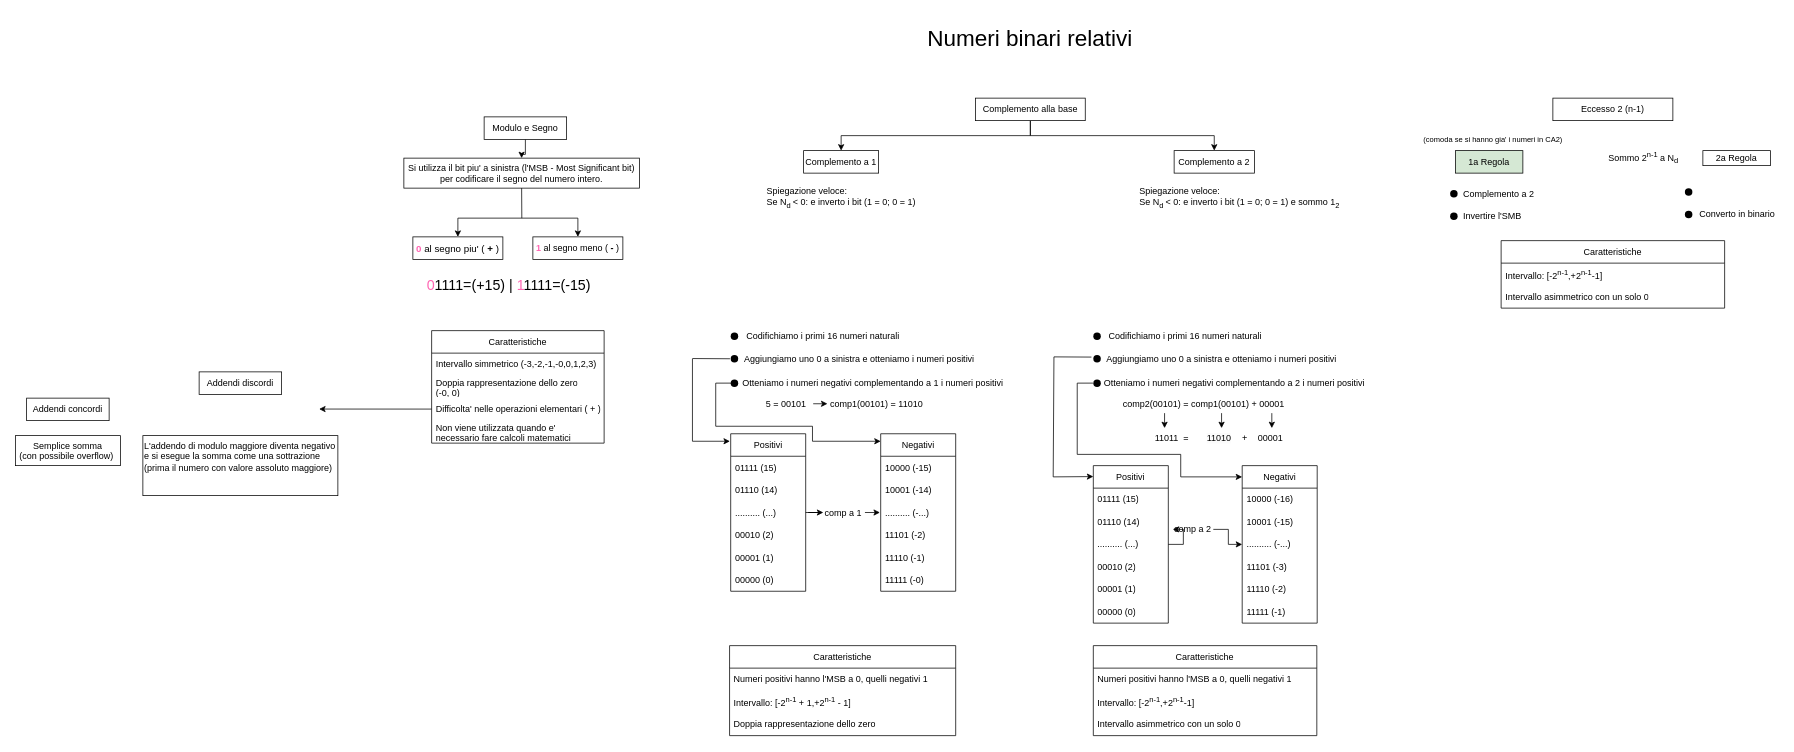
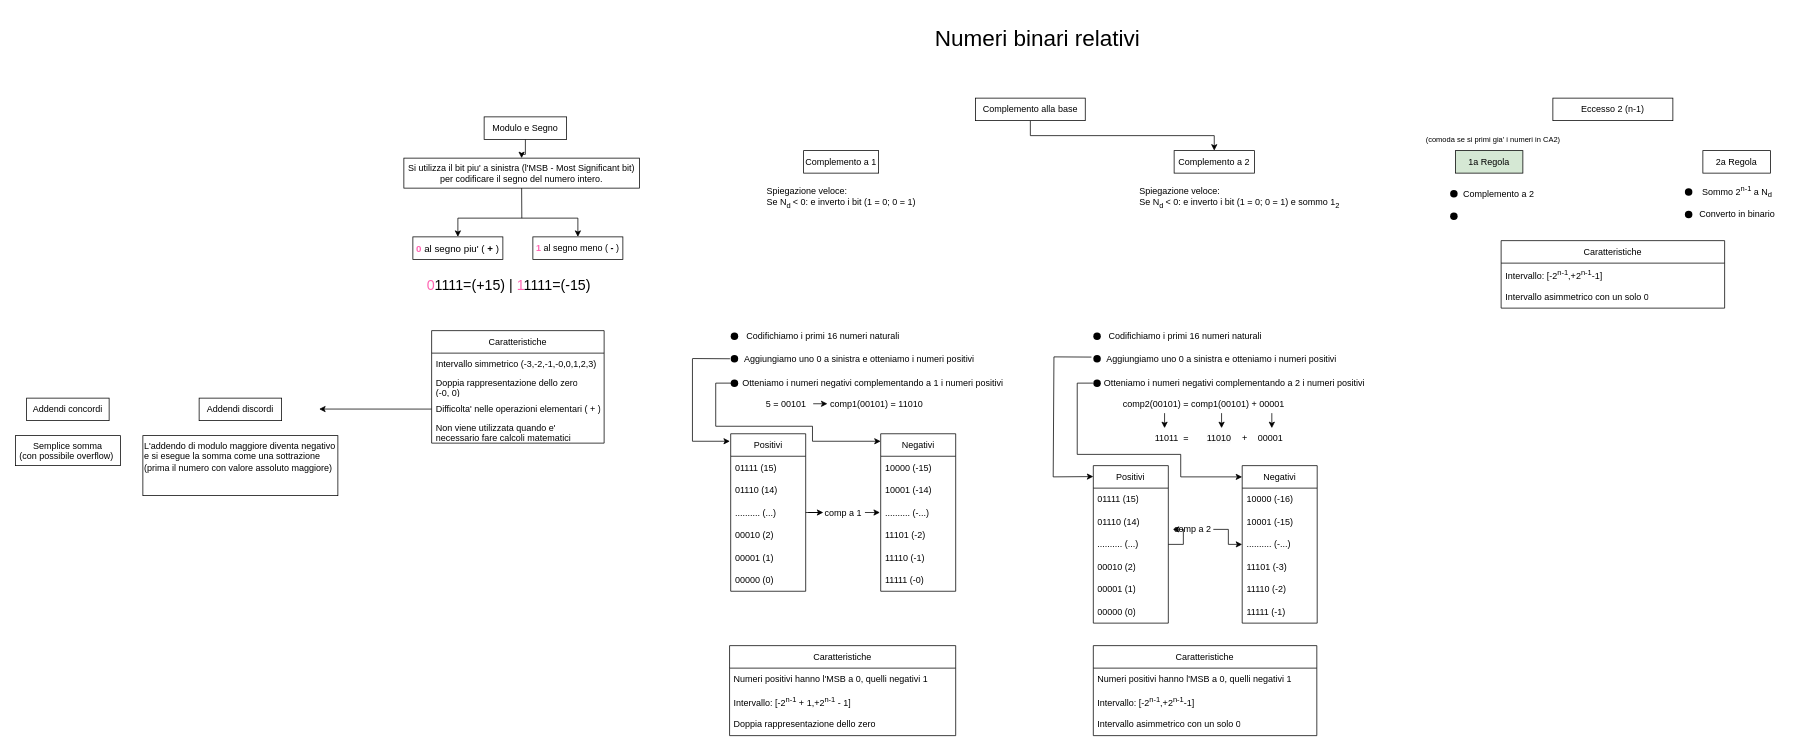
(1030, 38) -> (1038, 38)
(930, 135) -> none
(1493, 139) -> (1493, 139)
(1644, 158) -> (1737, 192)
(1737, 158) -> (1737, 162)
(1493, 216) -> none
(240, 383) -> (240, 409)
